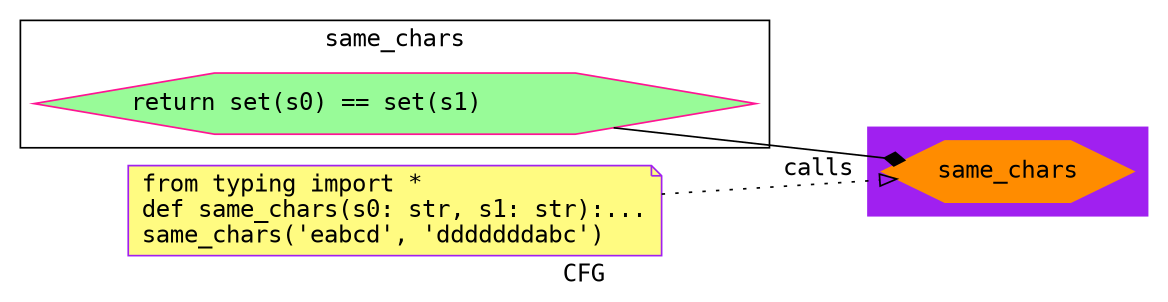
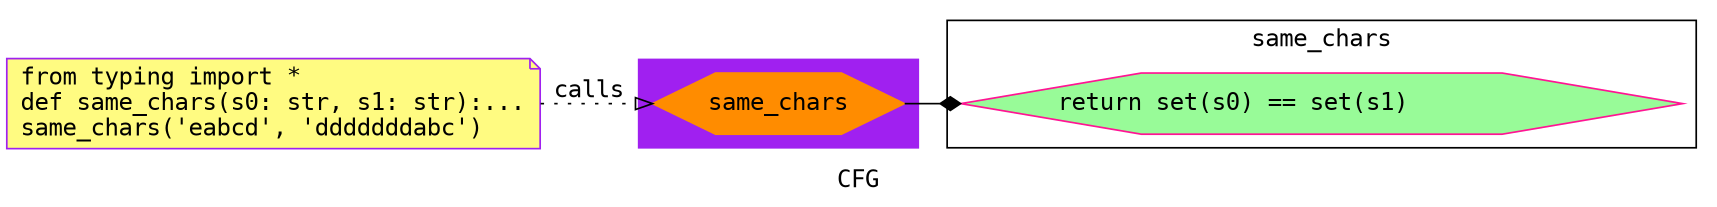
(783, 147) -> (929, 104)
